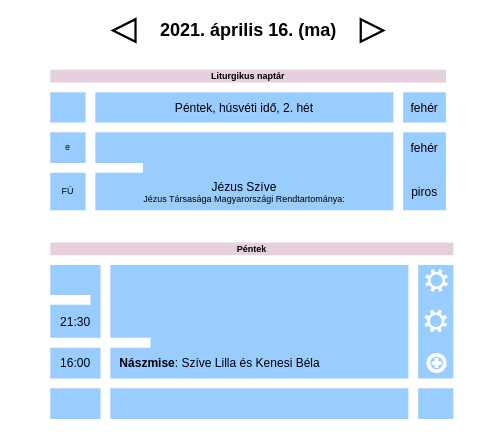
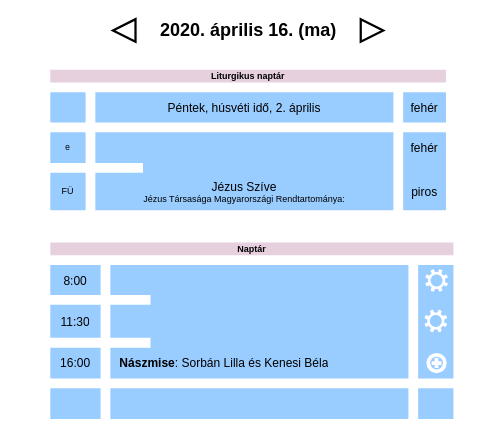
(248, 30) -> (248, 30)
(244, 108) -> (244, 108)
(252, 249) -> (252, 249)
none -> (75, 280)
(75, 321) -> (75, 321)
(222, 363) -> (225, 363)
